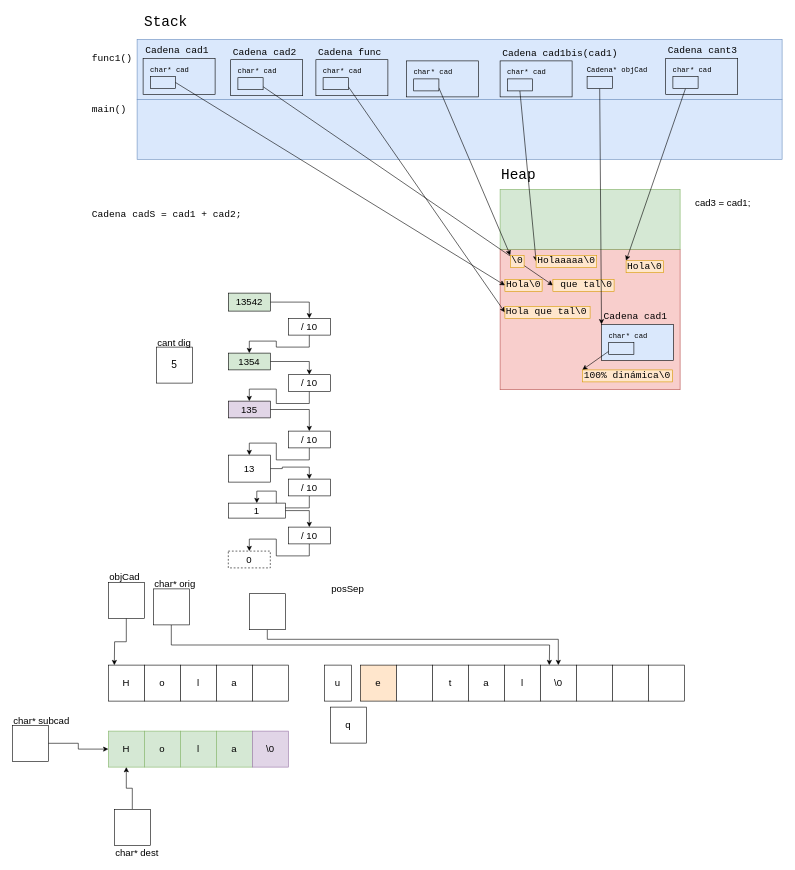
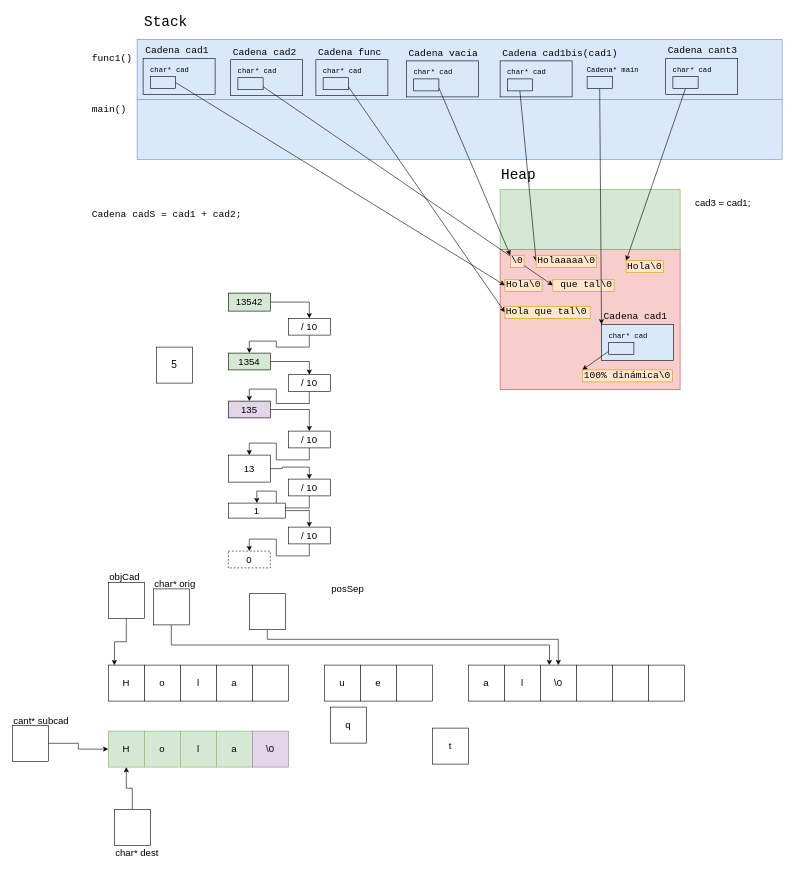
none -> (447, 53)
(614, 71) -> (609, 71)
(177, 341) -> none
(338, 683) -> (342, 683)
(378, 683) -> (378, 683)
(450, 683) -> (450, 746)
(45, 721) -> (45, 721)
